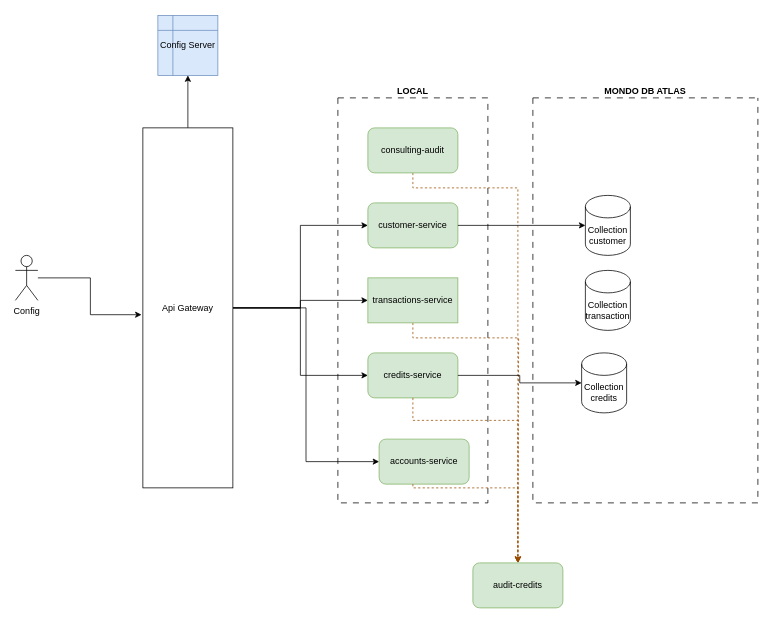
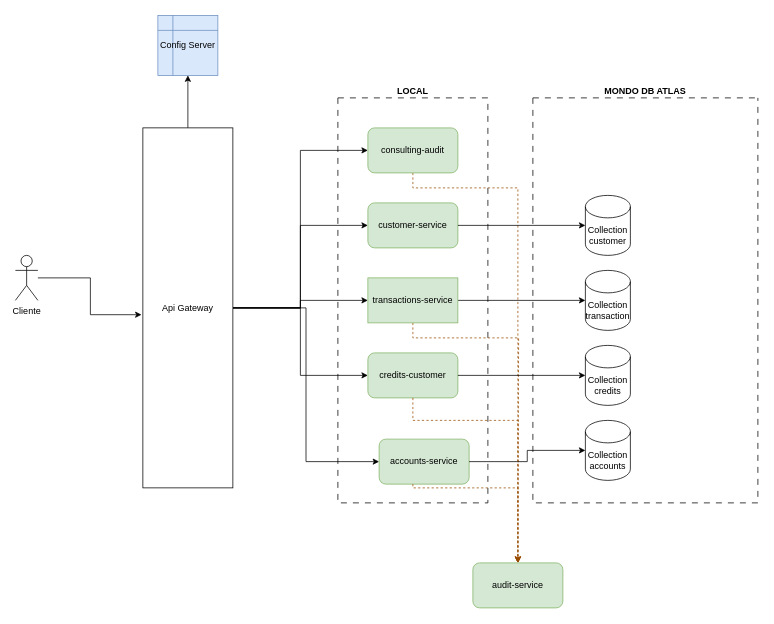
none -> (300, 155)
none -> (519, 300)
(27, 311) -> (27, 311)
(413, 375) -> (413, 375)
(604, 383) -> (608, 375)
none -> (608, 450)
none -> (527, 459)
(518, 585) -> (518, 585)
